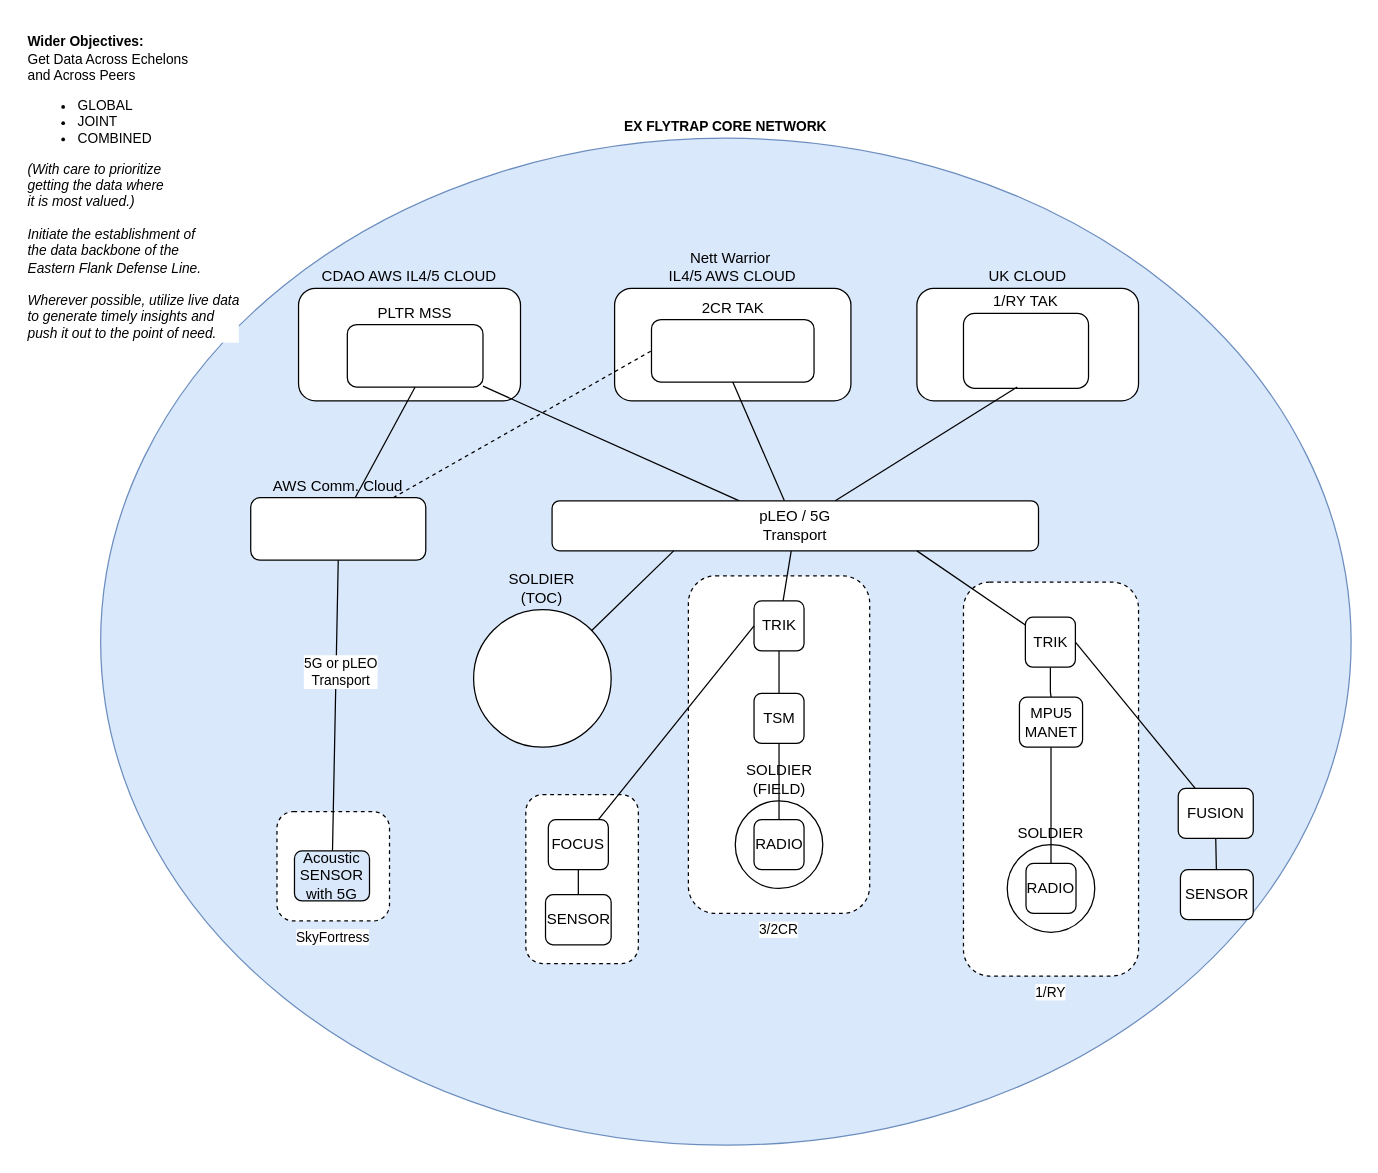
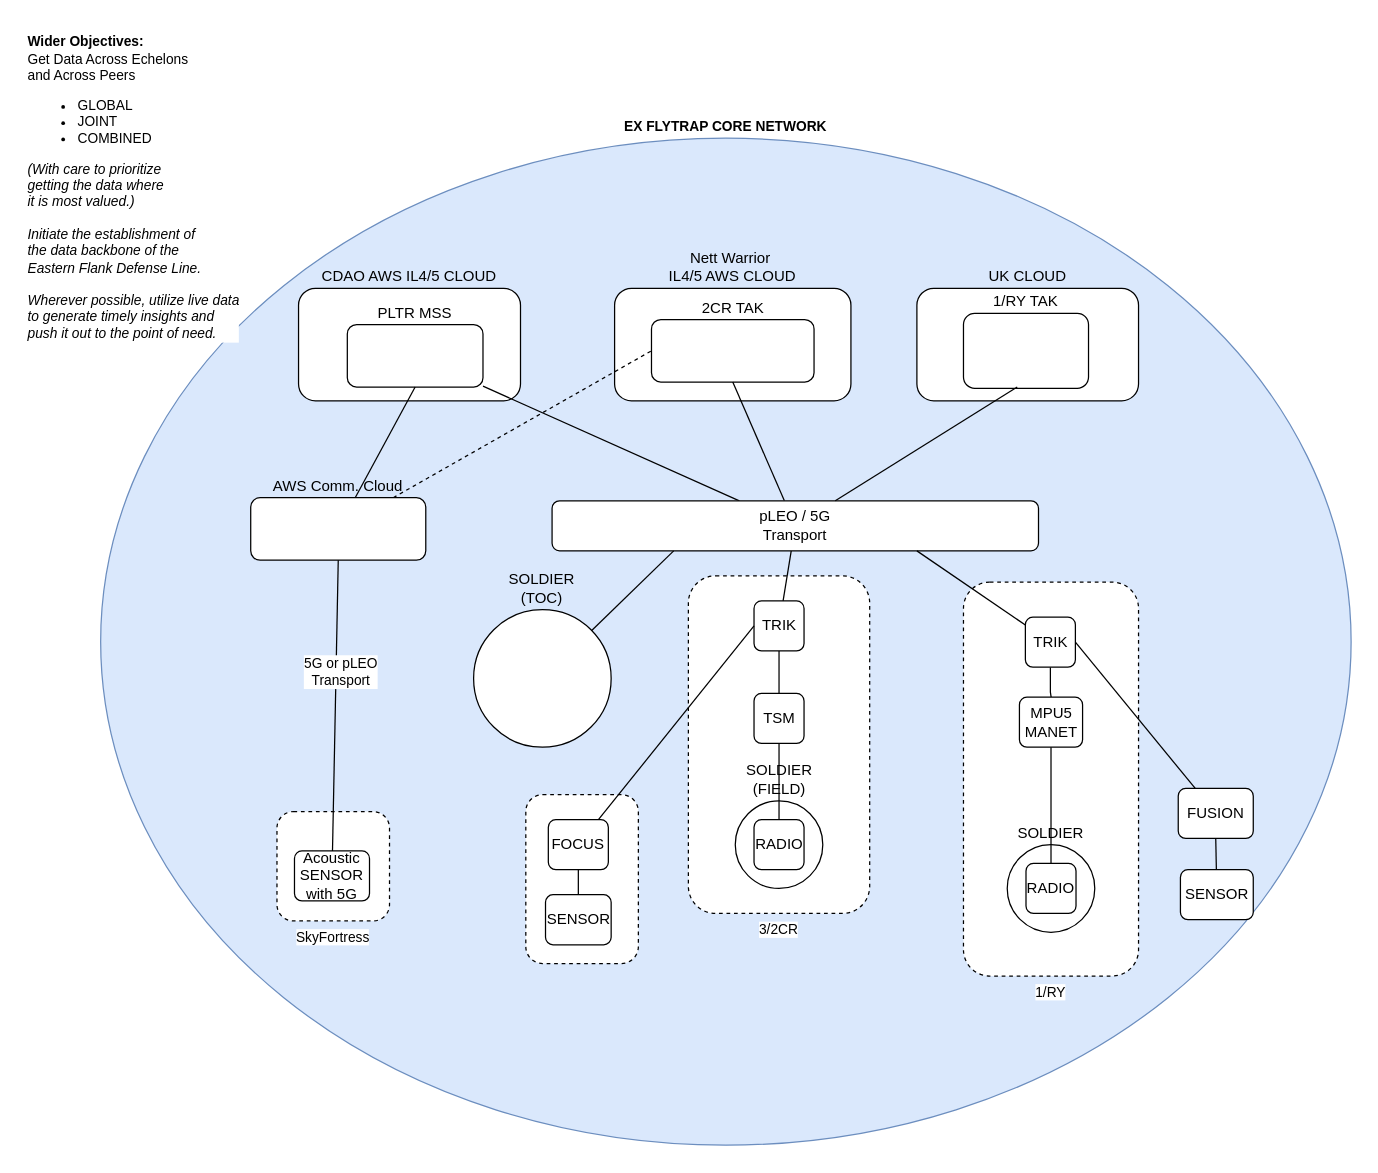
(332, 876) -> (332, 876)
